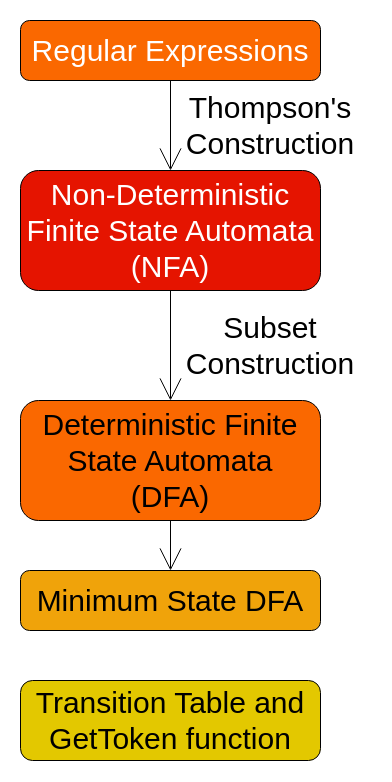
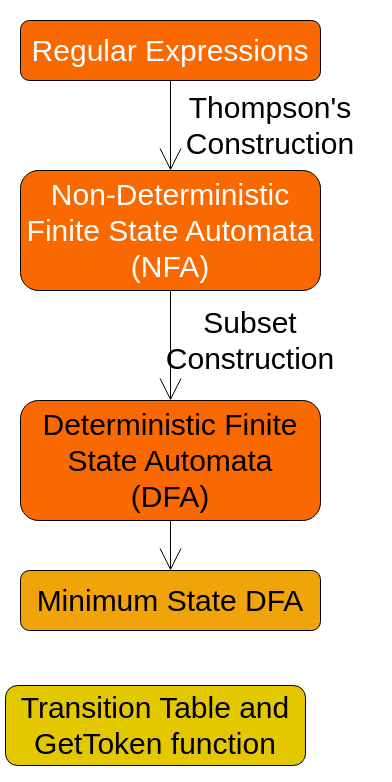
(171, 231) -> (171, 231)
(271, 346) -> (251, 341)
(171, 721) -> (156, 726)
